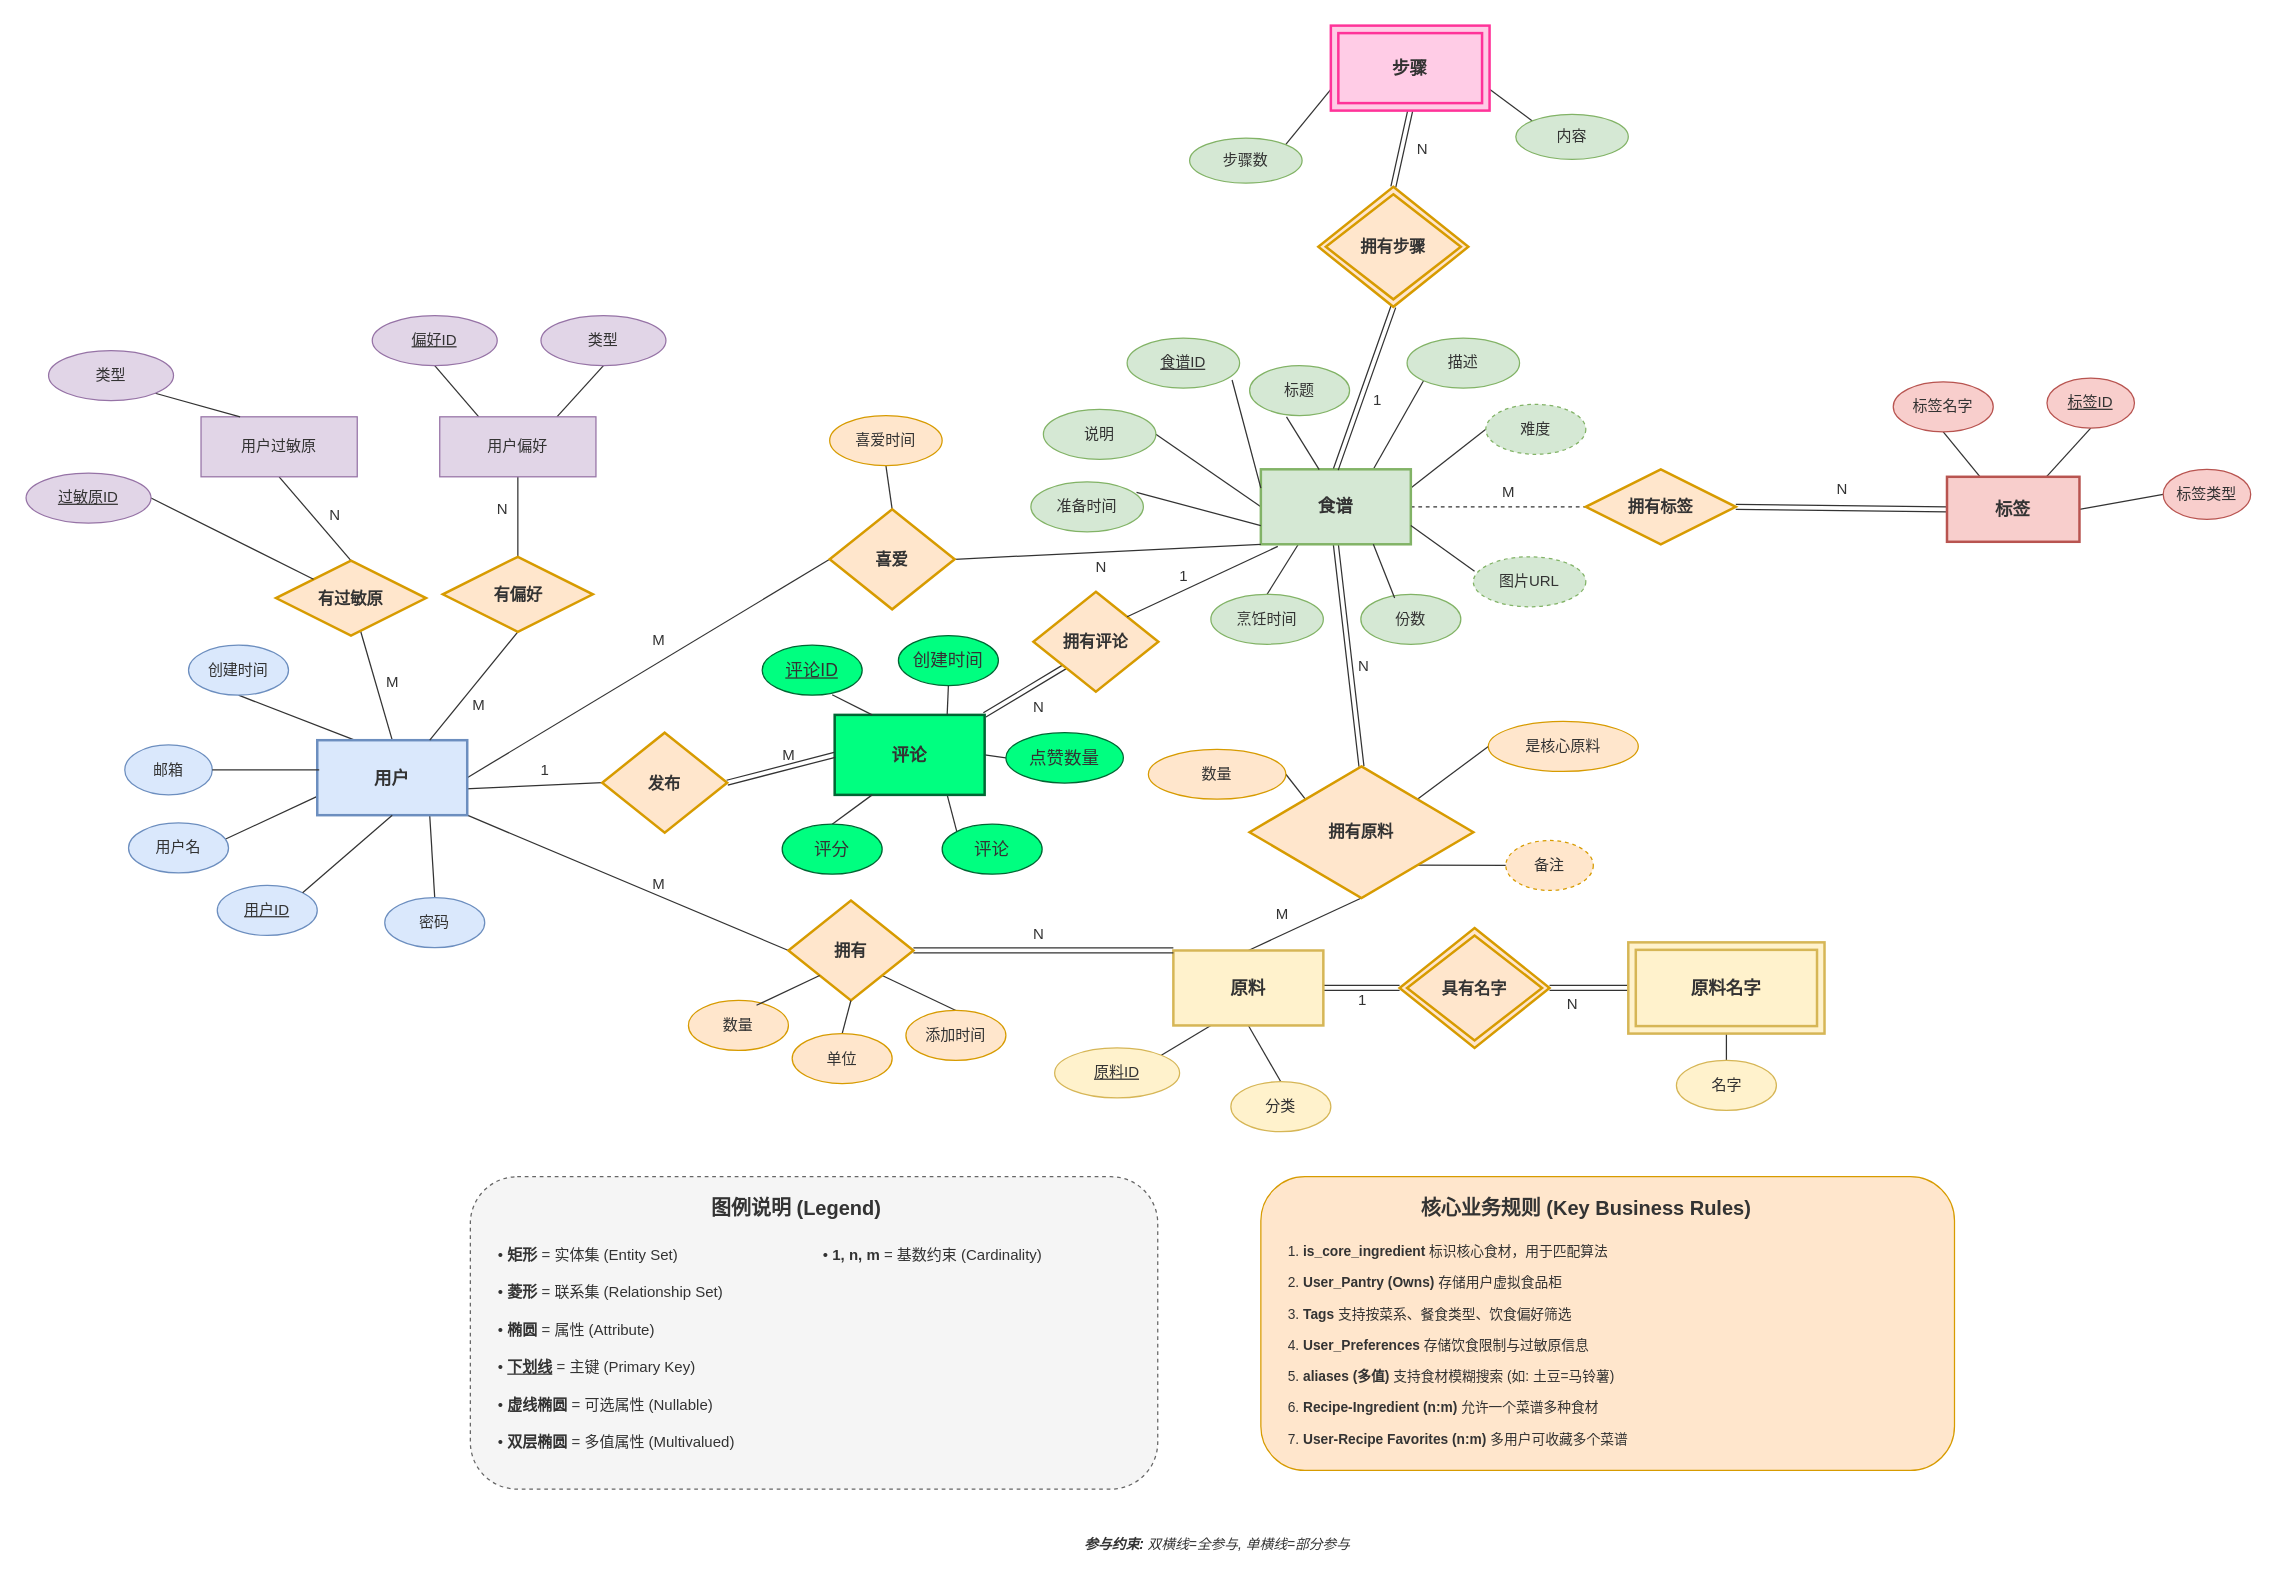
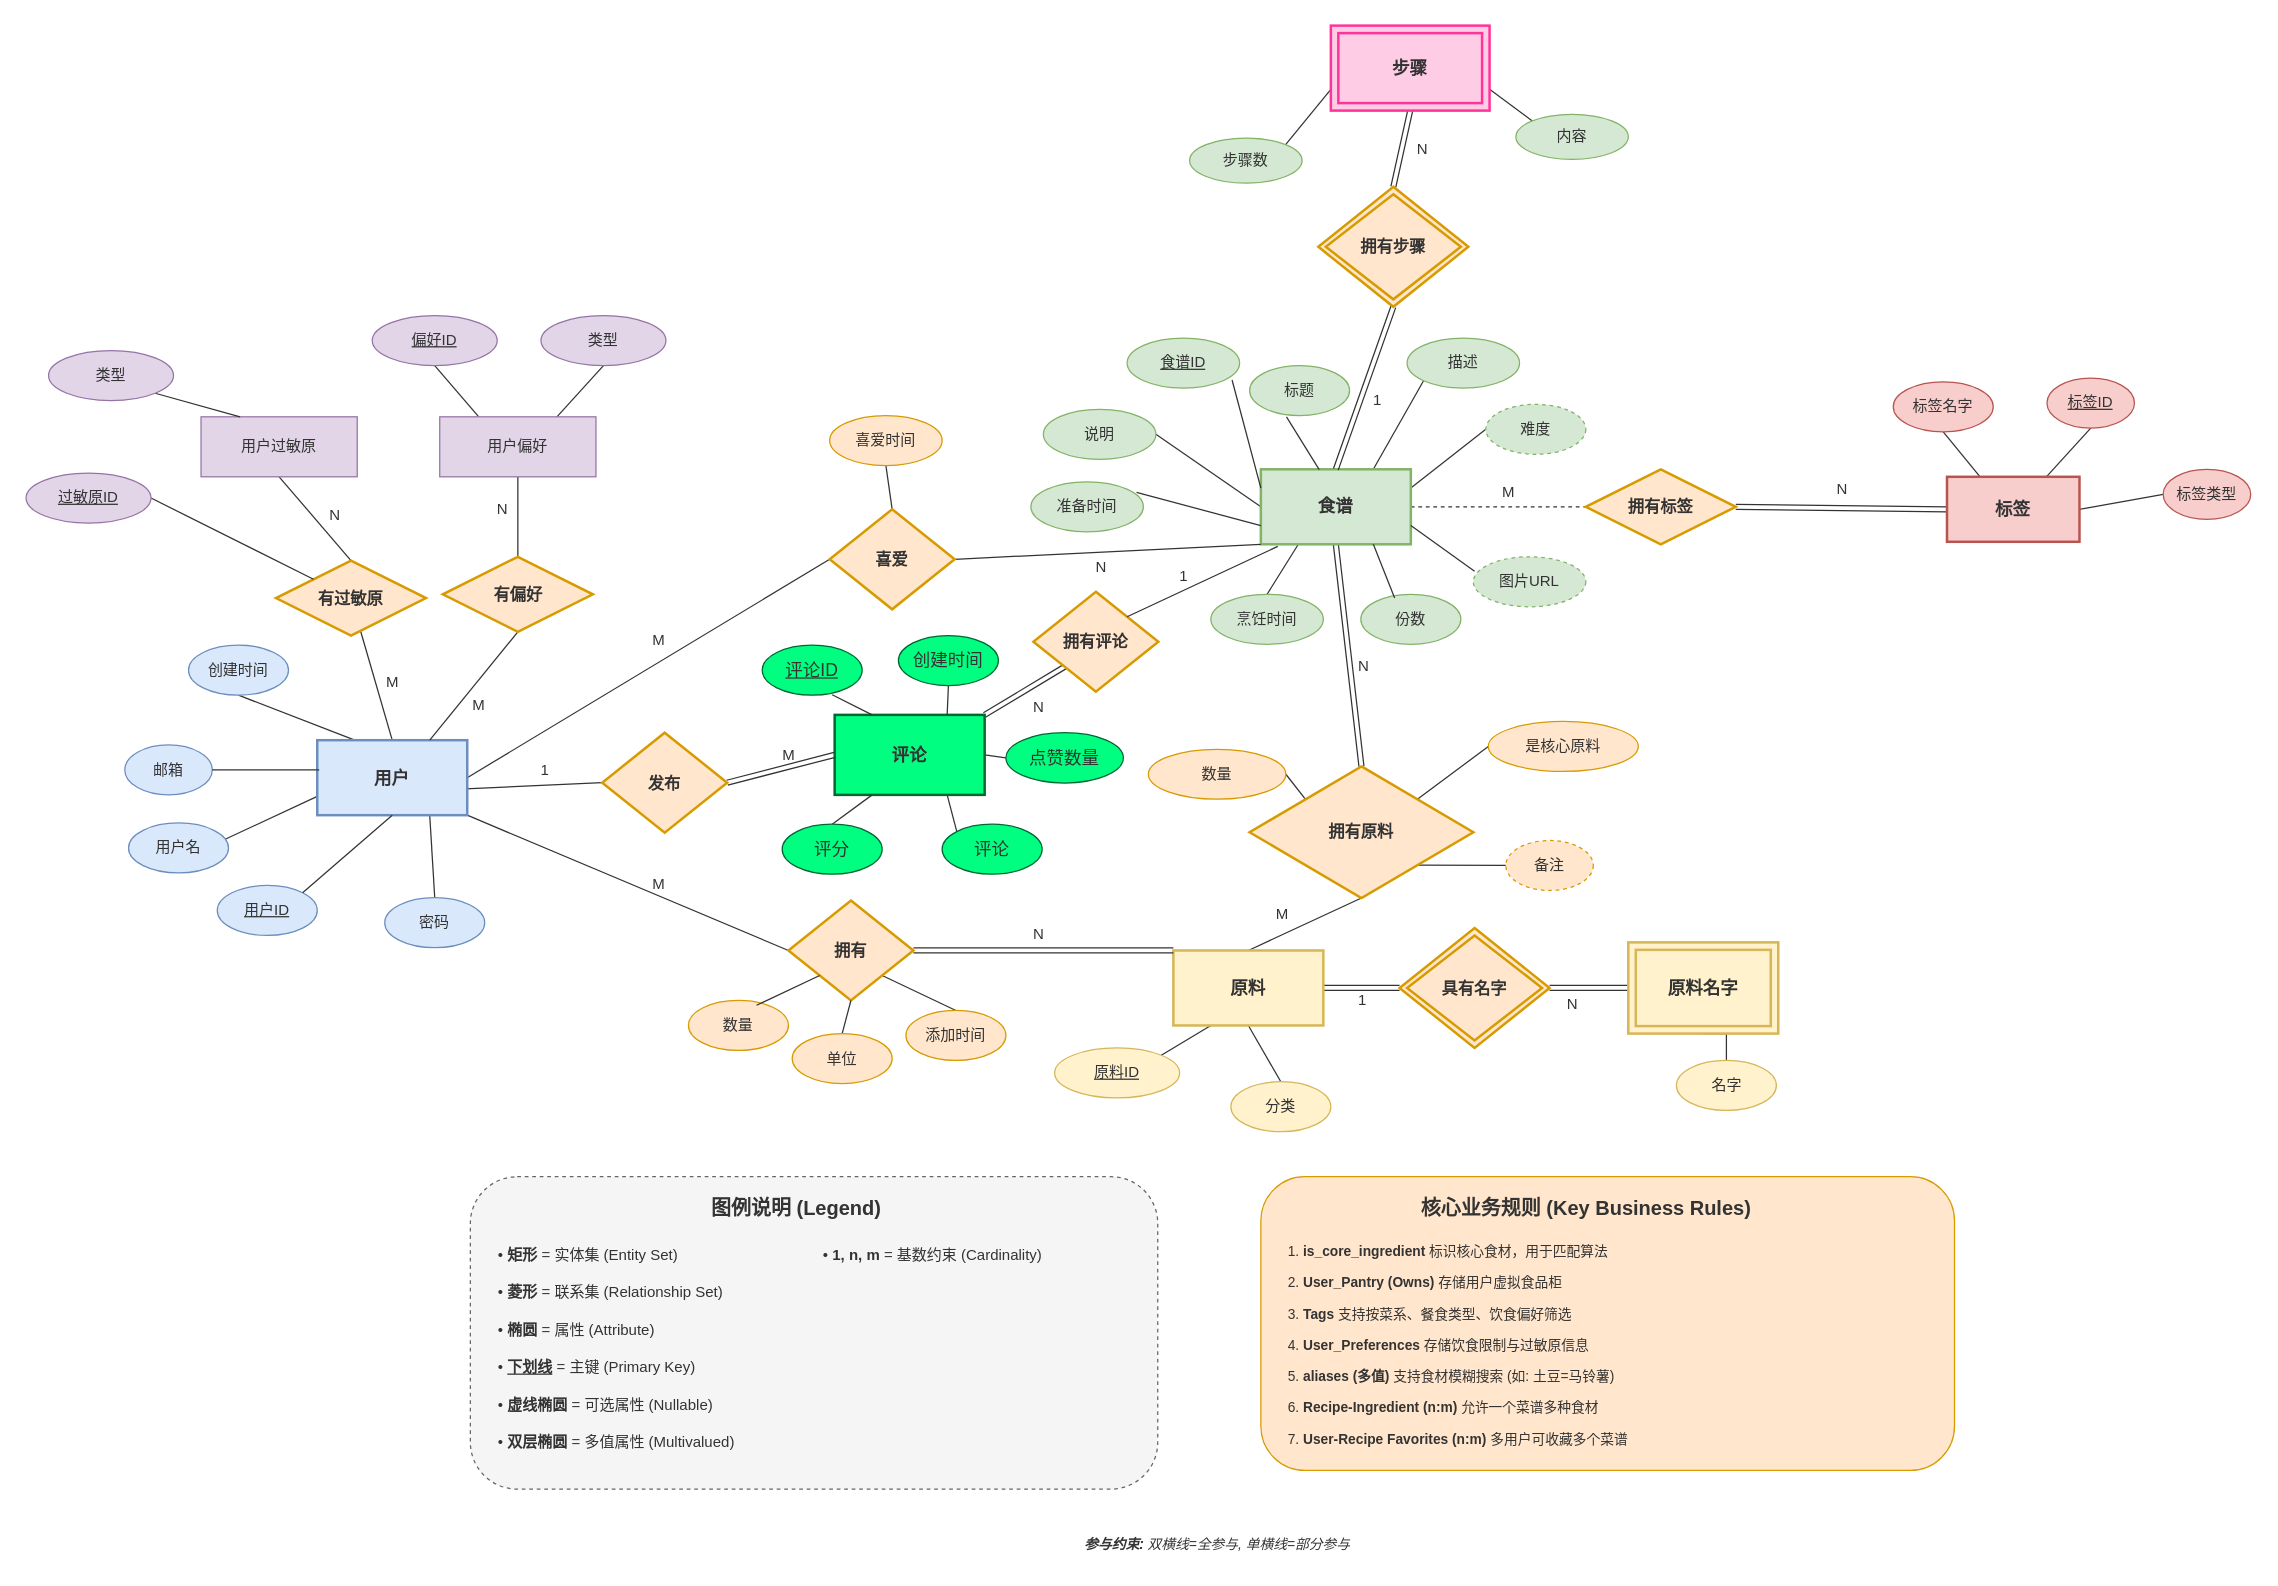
(1726, 988) -> (1703, 988)
